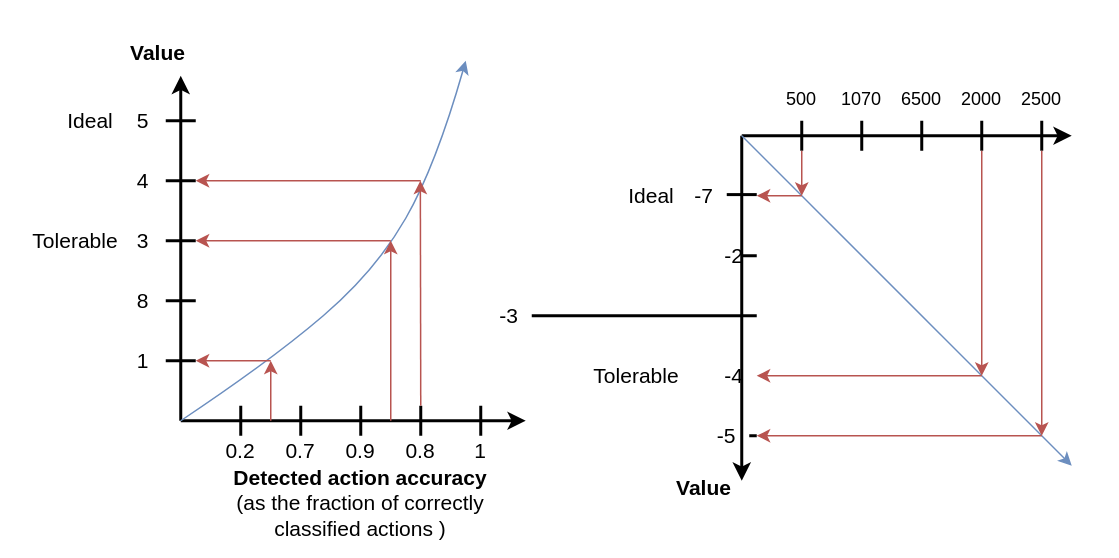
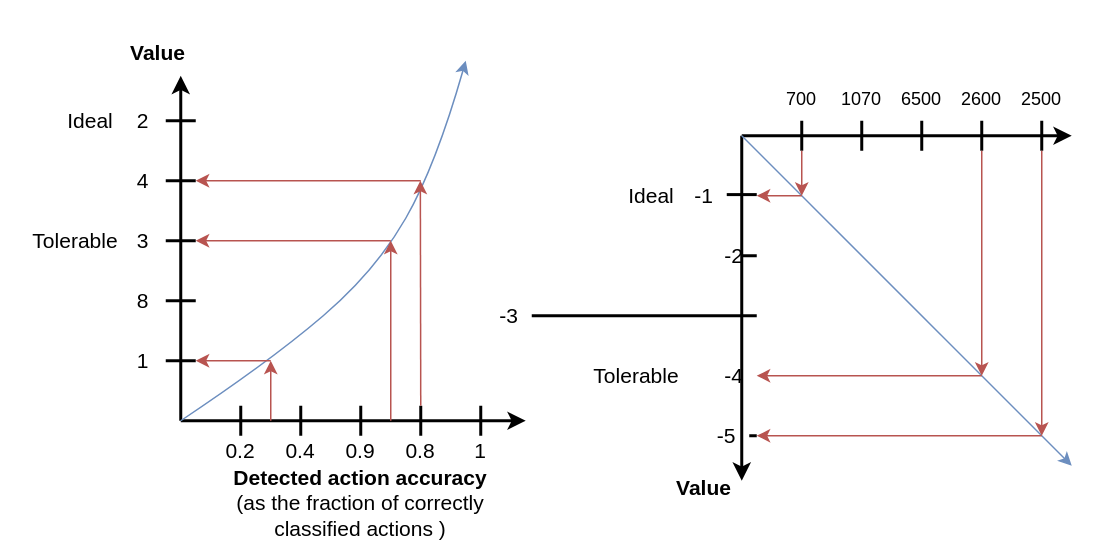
(802, 98) -> (802, 98)
(982, 98) -> (982, 98)
(143, 121) -> (143, 121)
(704, 196) -> (704, 196)
(301, 451) -> (301, 451)
